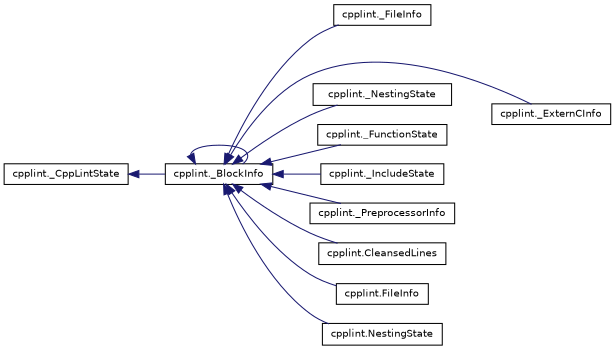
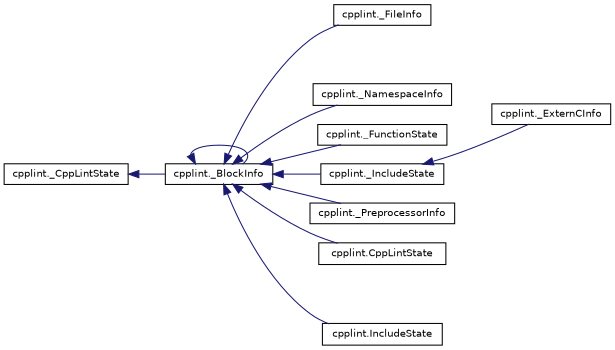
(366, 63) -> (482, 144)
(382, 95) -> (382, 95)
(382, 254) -> (382, 254)
(382, 294) -> none
(382, 334) -> (382, 334)
